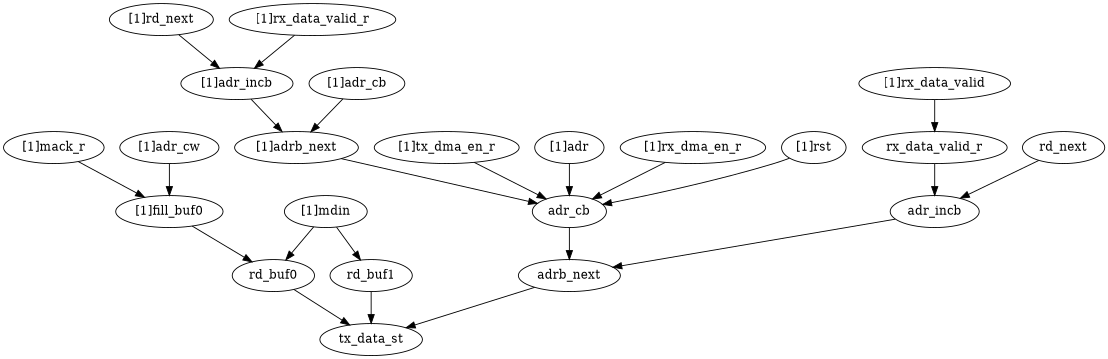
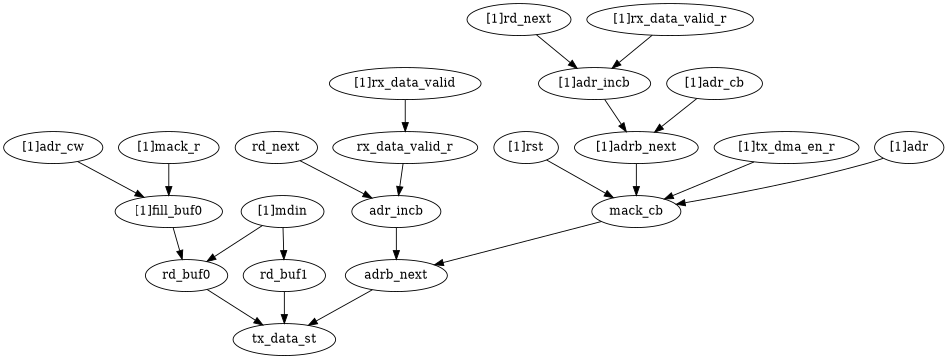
(693, 148) -> none
(569, 212) -> (636, 212)
